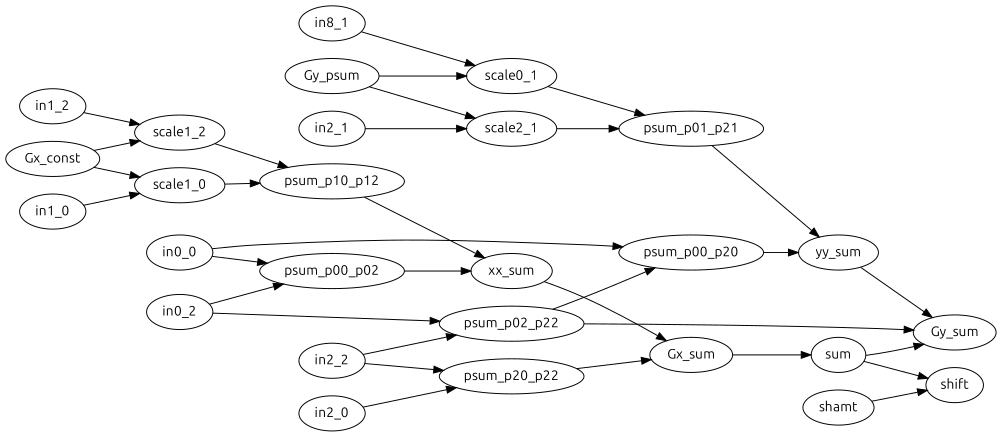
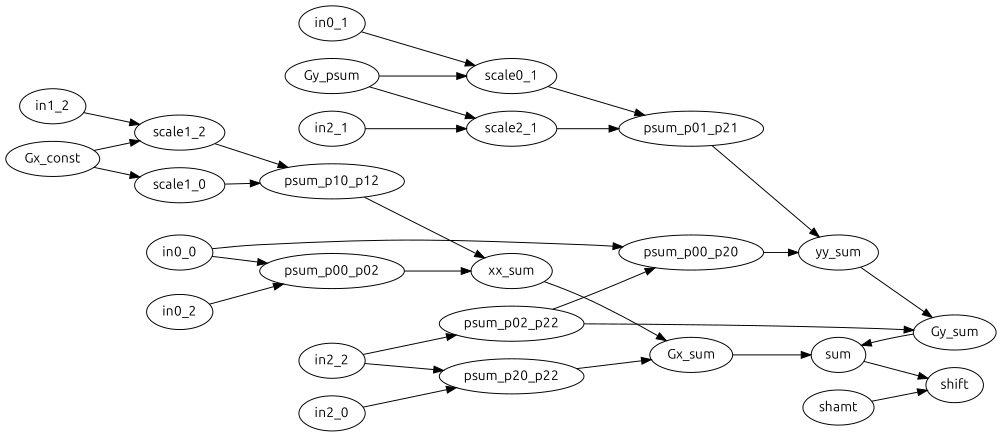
(332, 23) -> (332, 23)
(53, 212) -> none
(321, 317) -> none
(890, 351) -> (892, 338)
